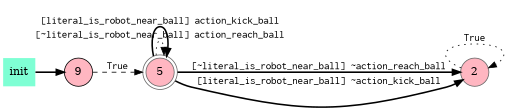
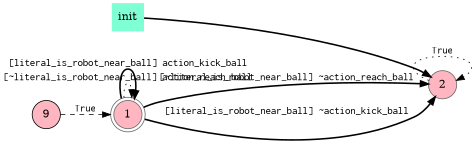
(46, 72) -> (286, 35)
(160, 72) -> (128, 115)
